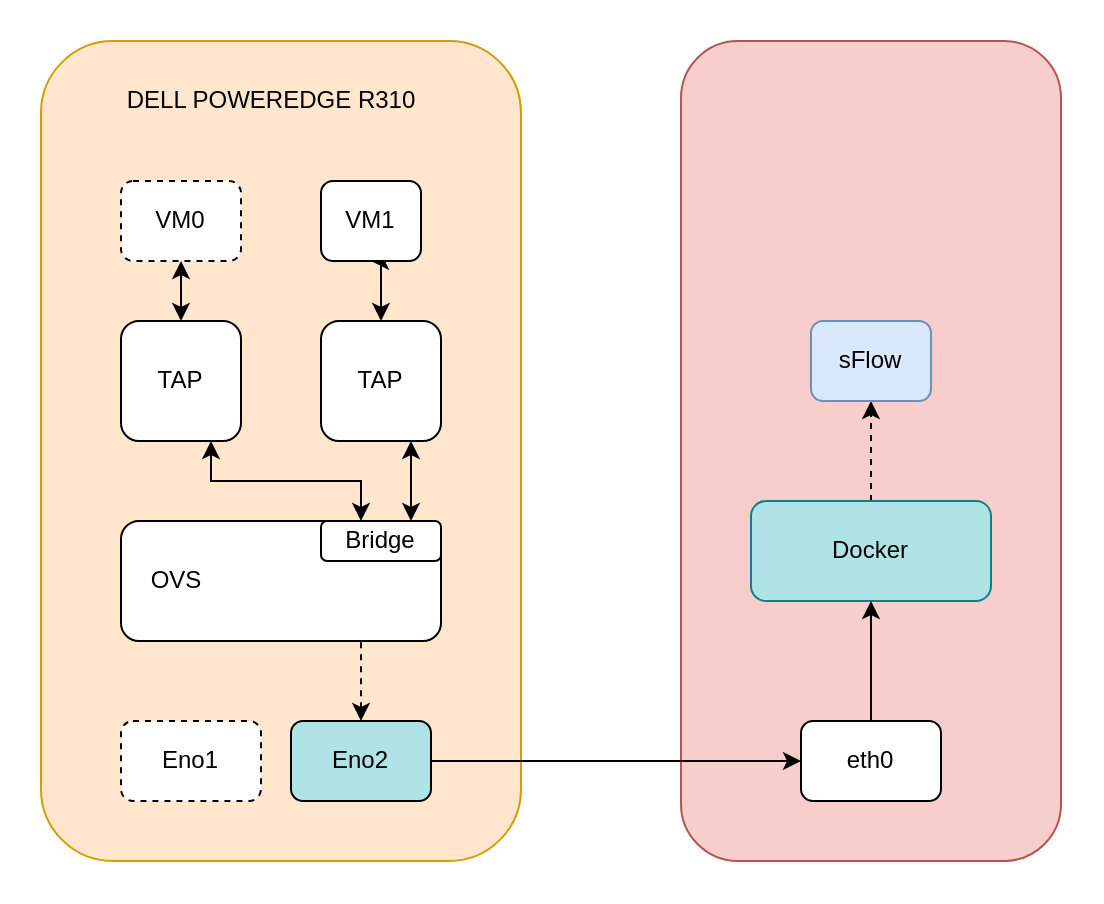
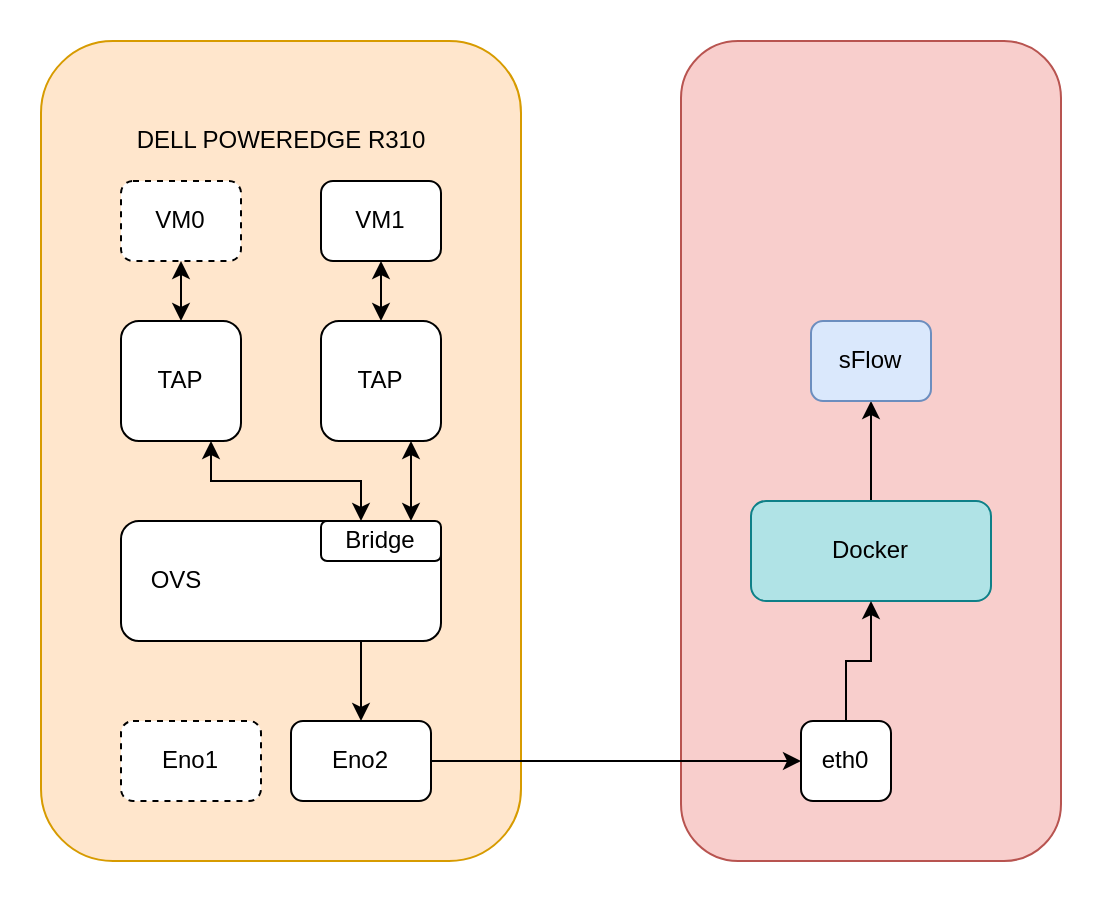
(271, 101) -> (281, 141)
(371, 221) -> (381, 221)
(871, 456) -> (871, 456)
(361, 675) -> (361, 675)
(361, 761) -> (361, 761)
(871, 761) -> (846, 761)
